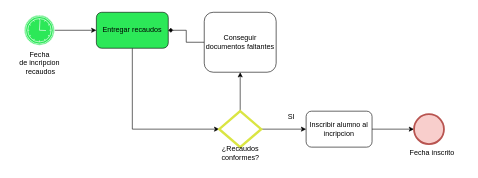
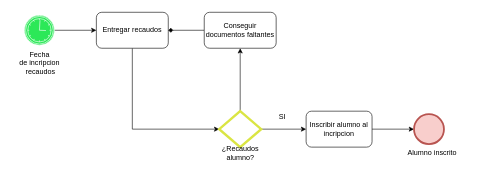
(132, 30) -> (132, 30)
(240, 42) -> (240, 30)
(291, 117) -> (282, 117)
(241, 153) -> (241, 153)
(433, 153) -> (433, 153)
